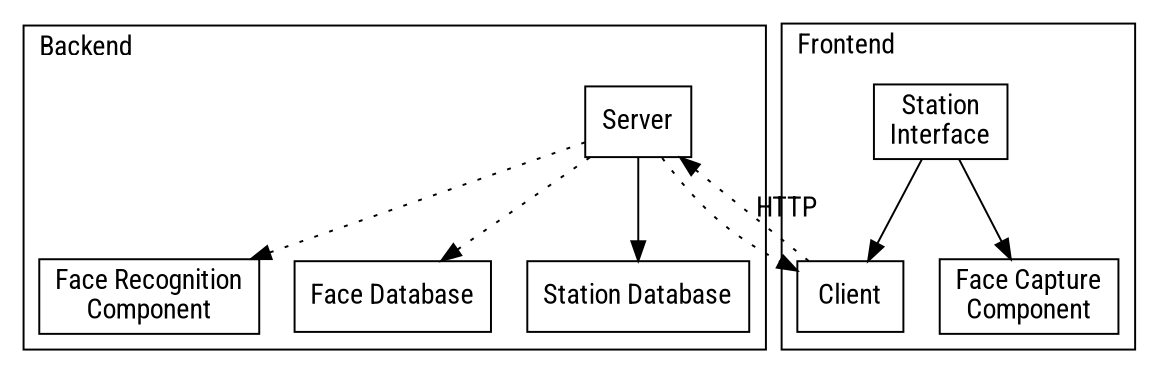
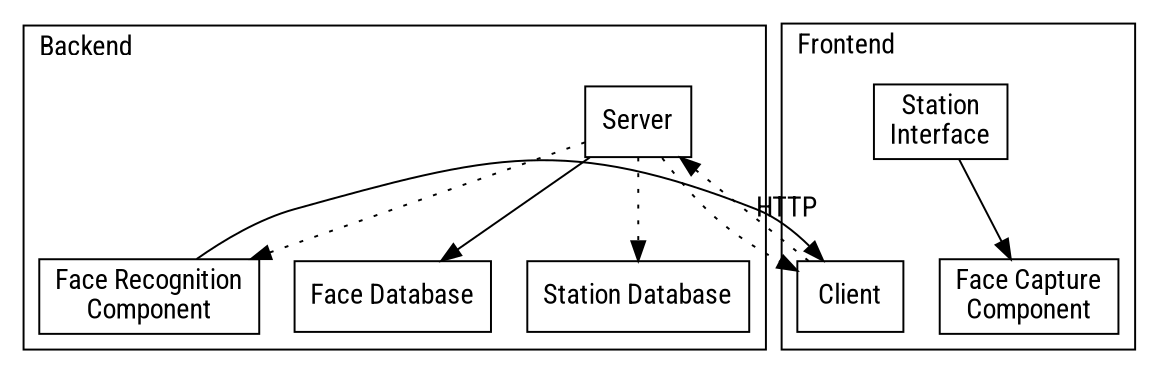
(638, 199) -> (638, 199)
(900, 201) -> (471, 166)
(524, 203) -> (524, 203)
